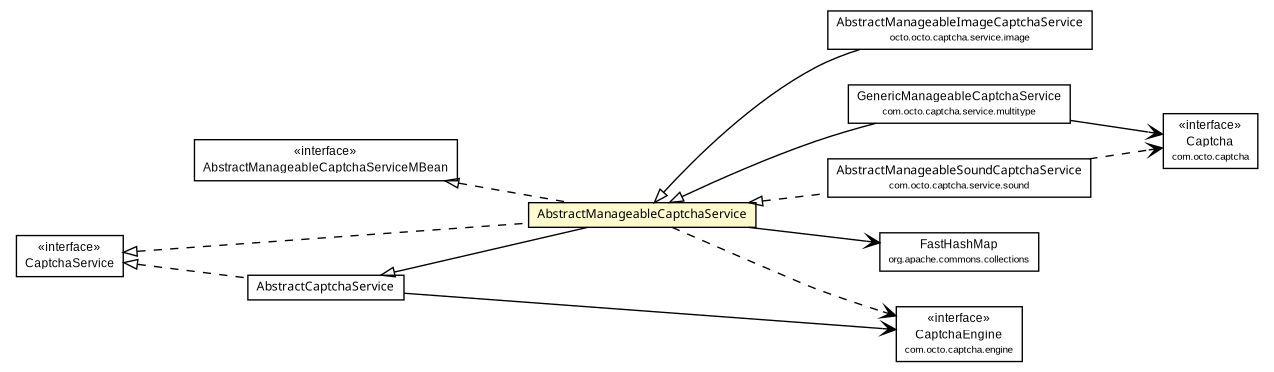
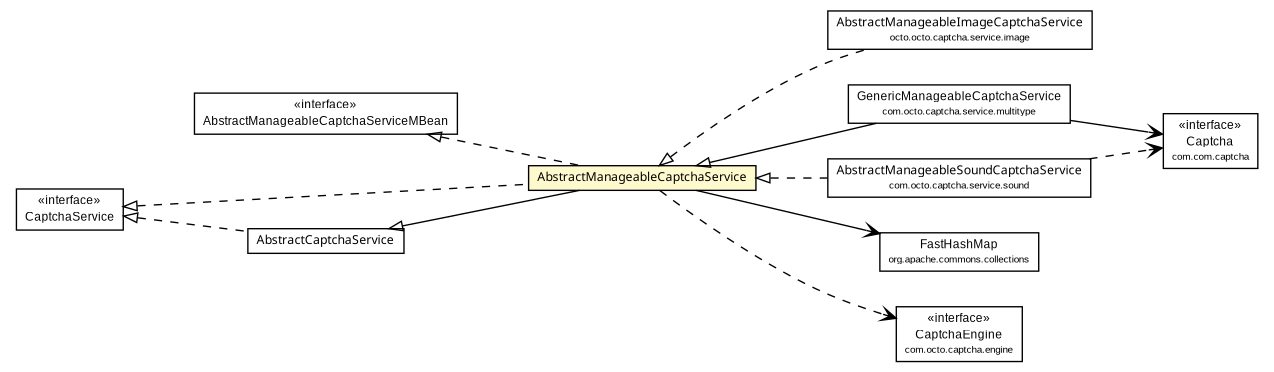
(753, 109) -> (764, 94)
(1211, 157) -> (1211, 157)
(643, 311) -> none
